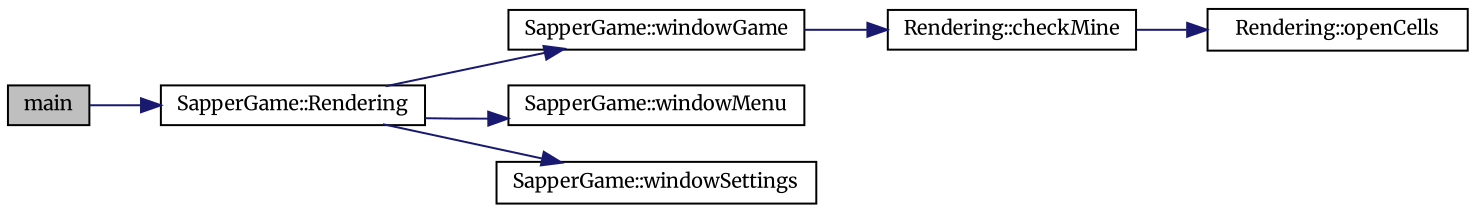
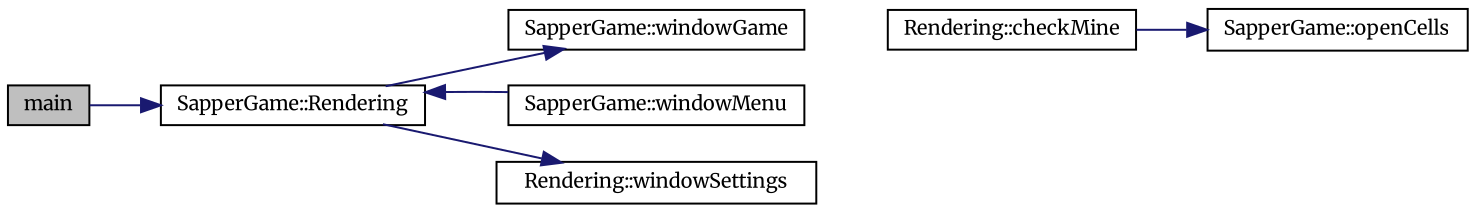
(836, 30) -> none
(1338, 30) -> (1338, 30)
(457, 119) -> (477, 92)
(656, 183) -> (656, 183)
